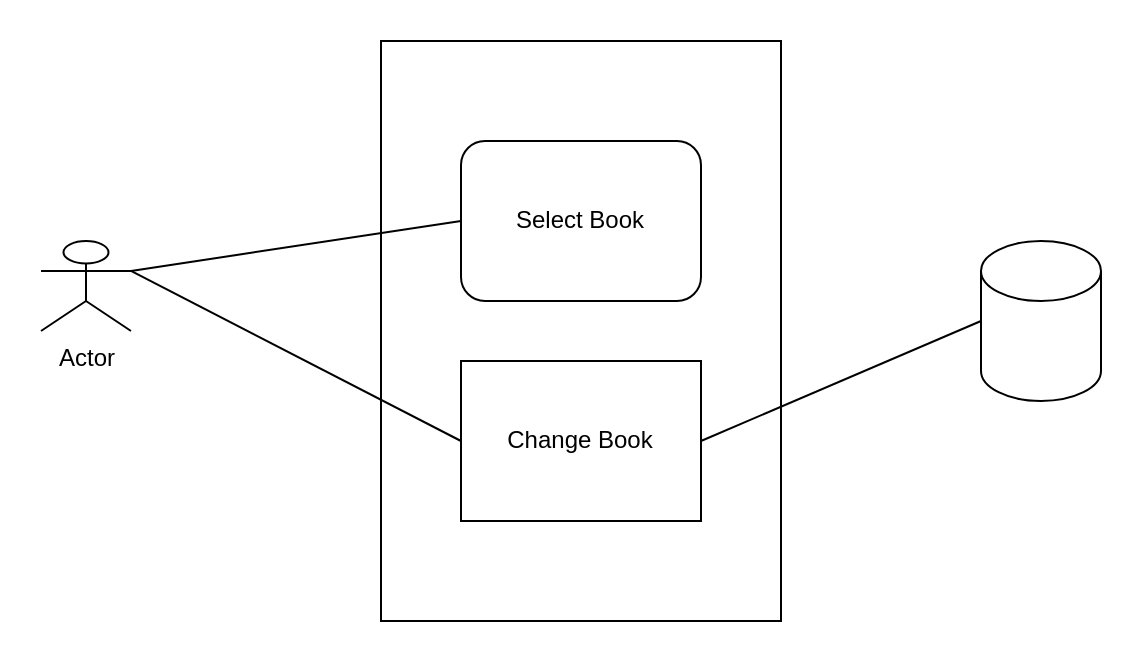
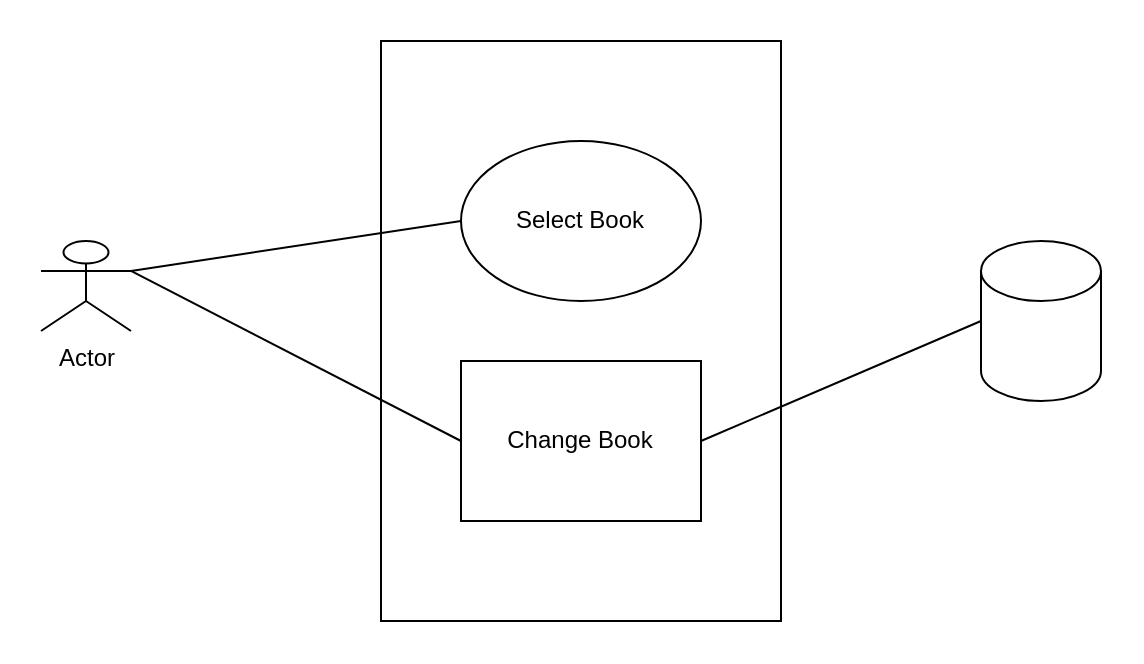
(581, 221) -> (581, 221)
